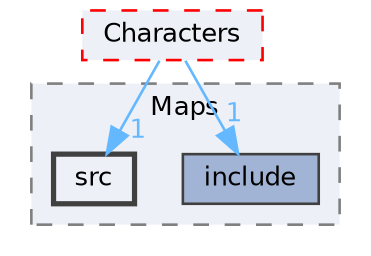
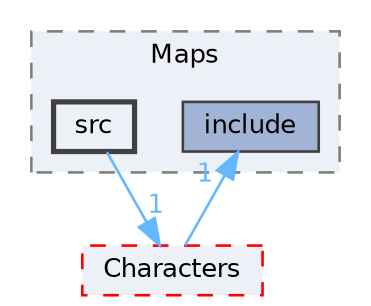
(137, 101) -> (128, 189)
